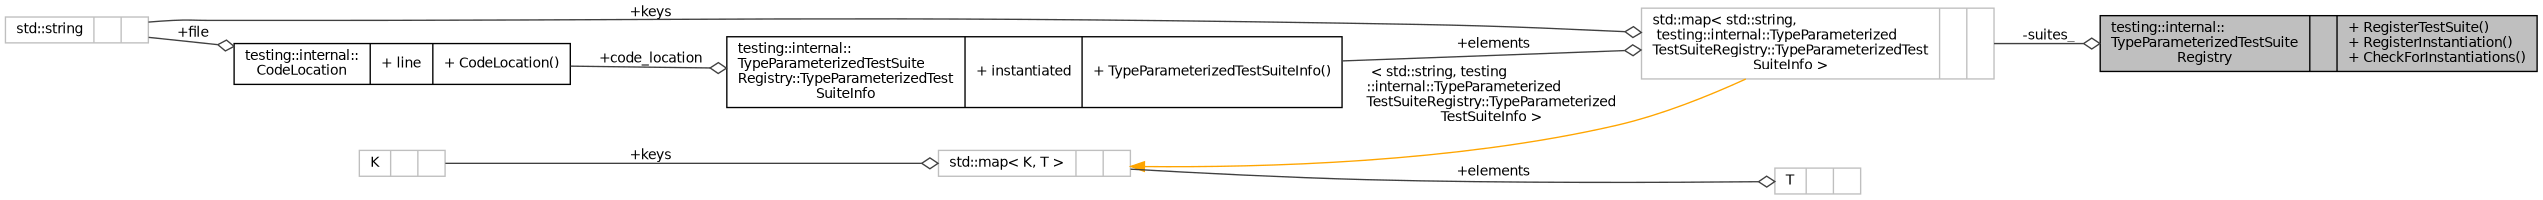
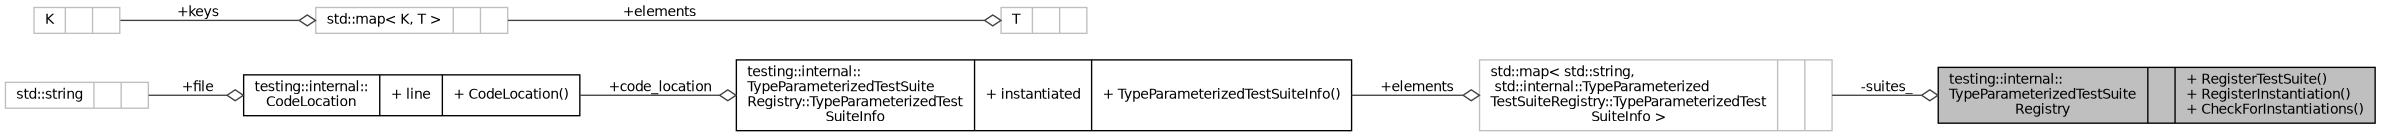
(887, 19) -> none
(1775, 35) -> (1600, 87)
(1450, 152) -> none
